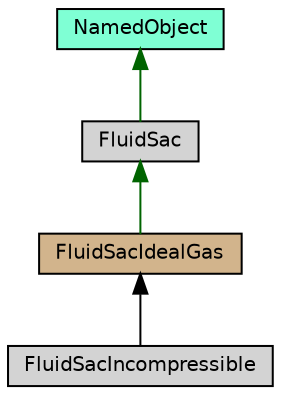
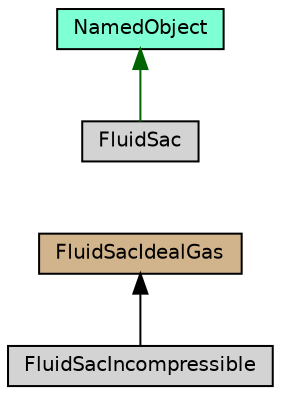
(140, 208) -> none
